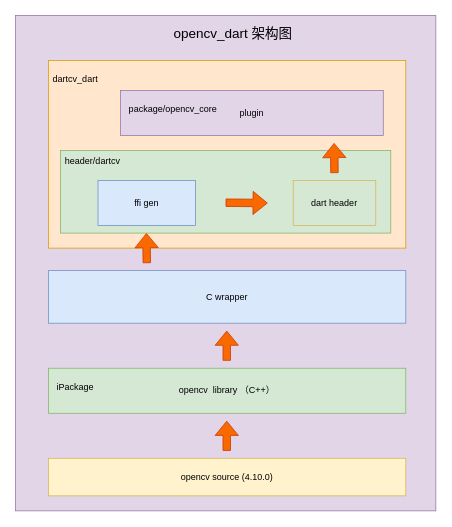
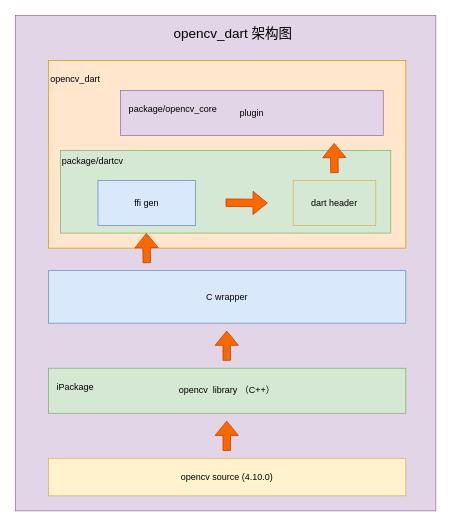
(75, 79) -> (75, 79)
(93, 162) -> (93, 162)
